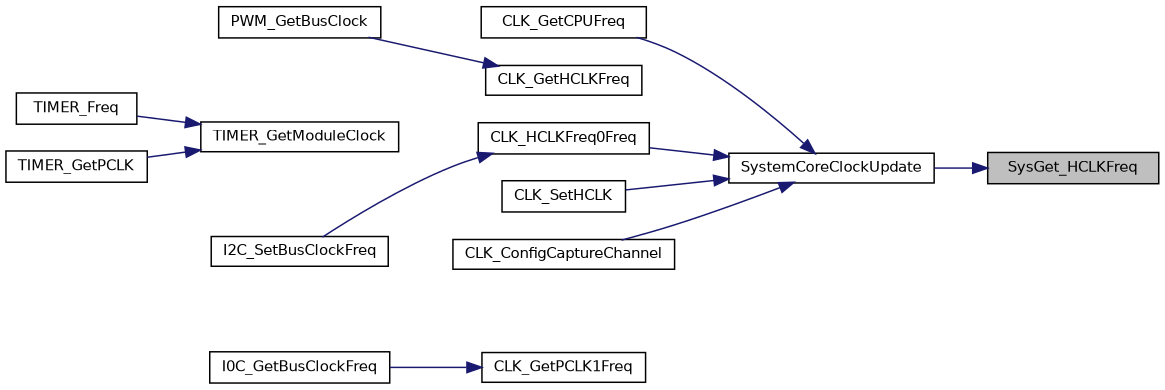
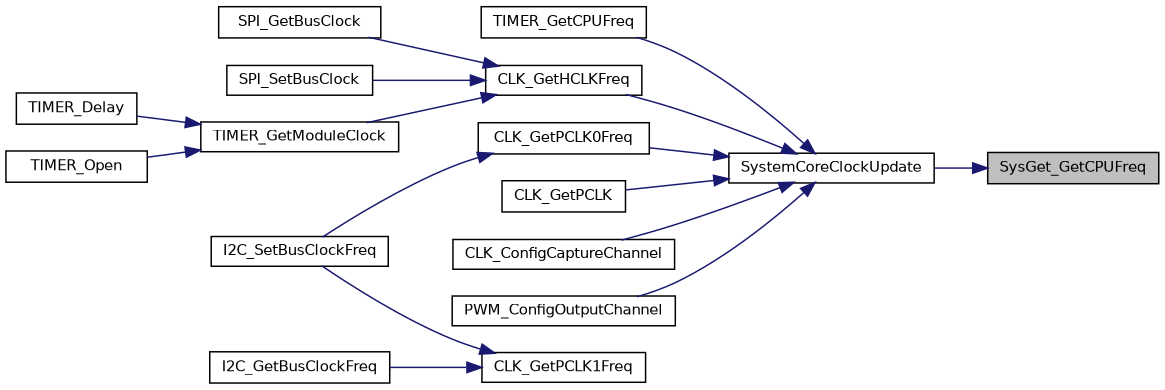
(300, 22) -> (300, 22)
(564, 22) -> (564, 22)
none -> (300, 80)
(77, 109) -> (77, 109)
none -> (424, 110)
none -> (705, 119)
(564, 138) -> (564, 138)
(77, 167) -> (77, 167)
(1073, 168) -> (1073, 168)
(564, 196) -> (564, 196)
none -> (564, 311)
none -> (398, 313)
(300, 367) -> (300, 367)
